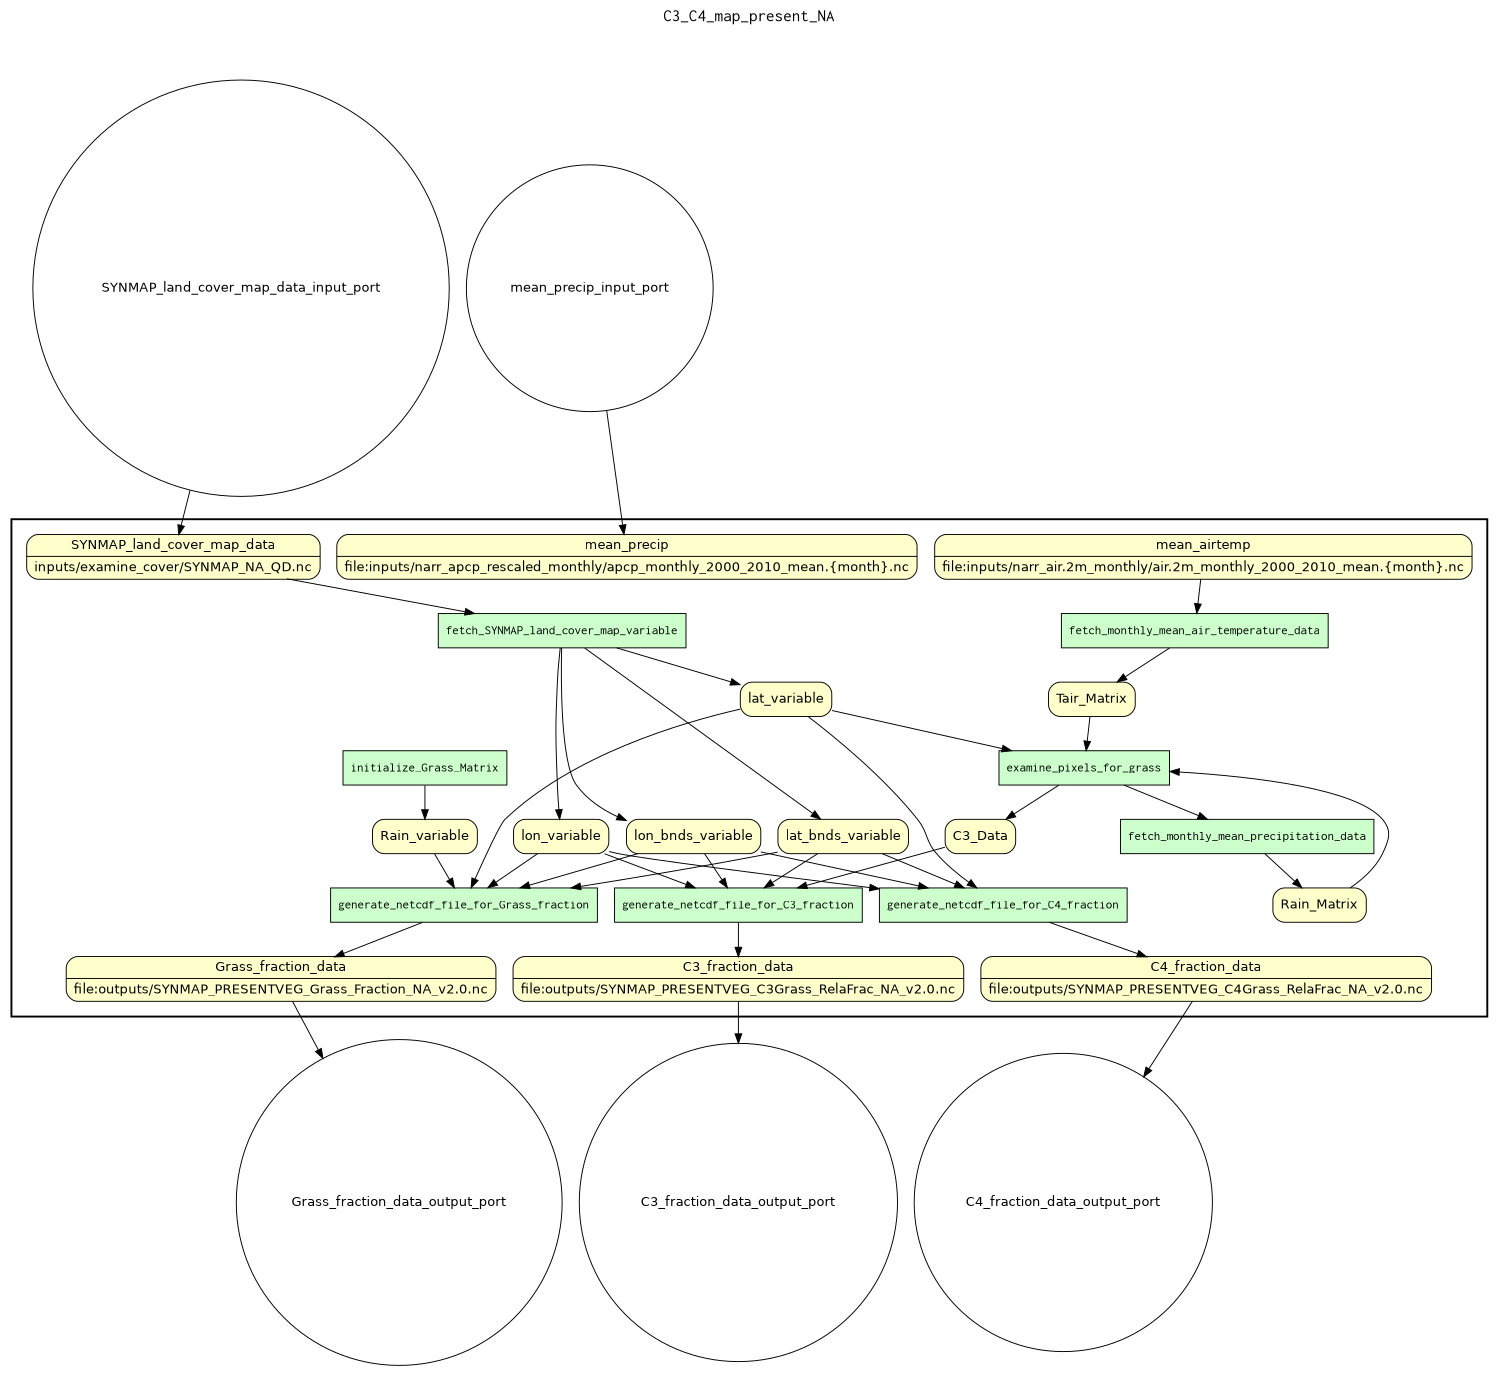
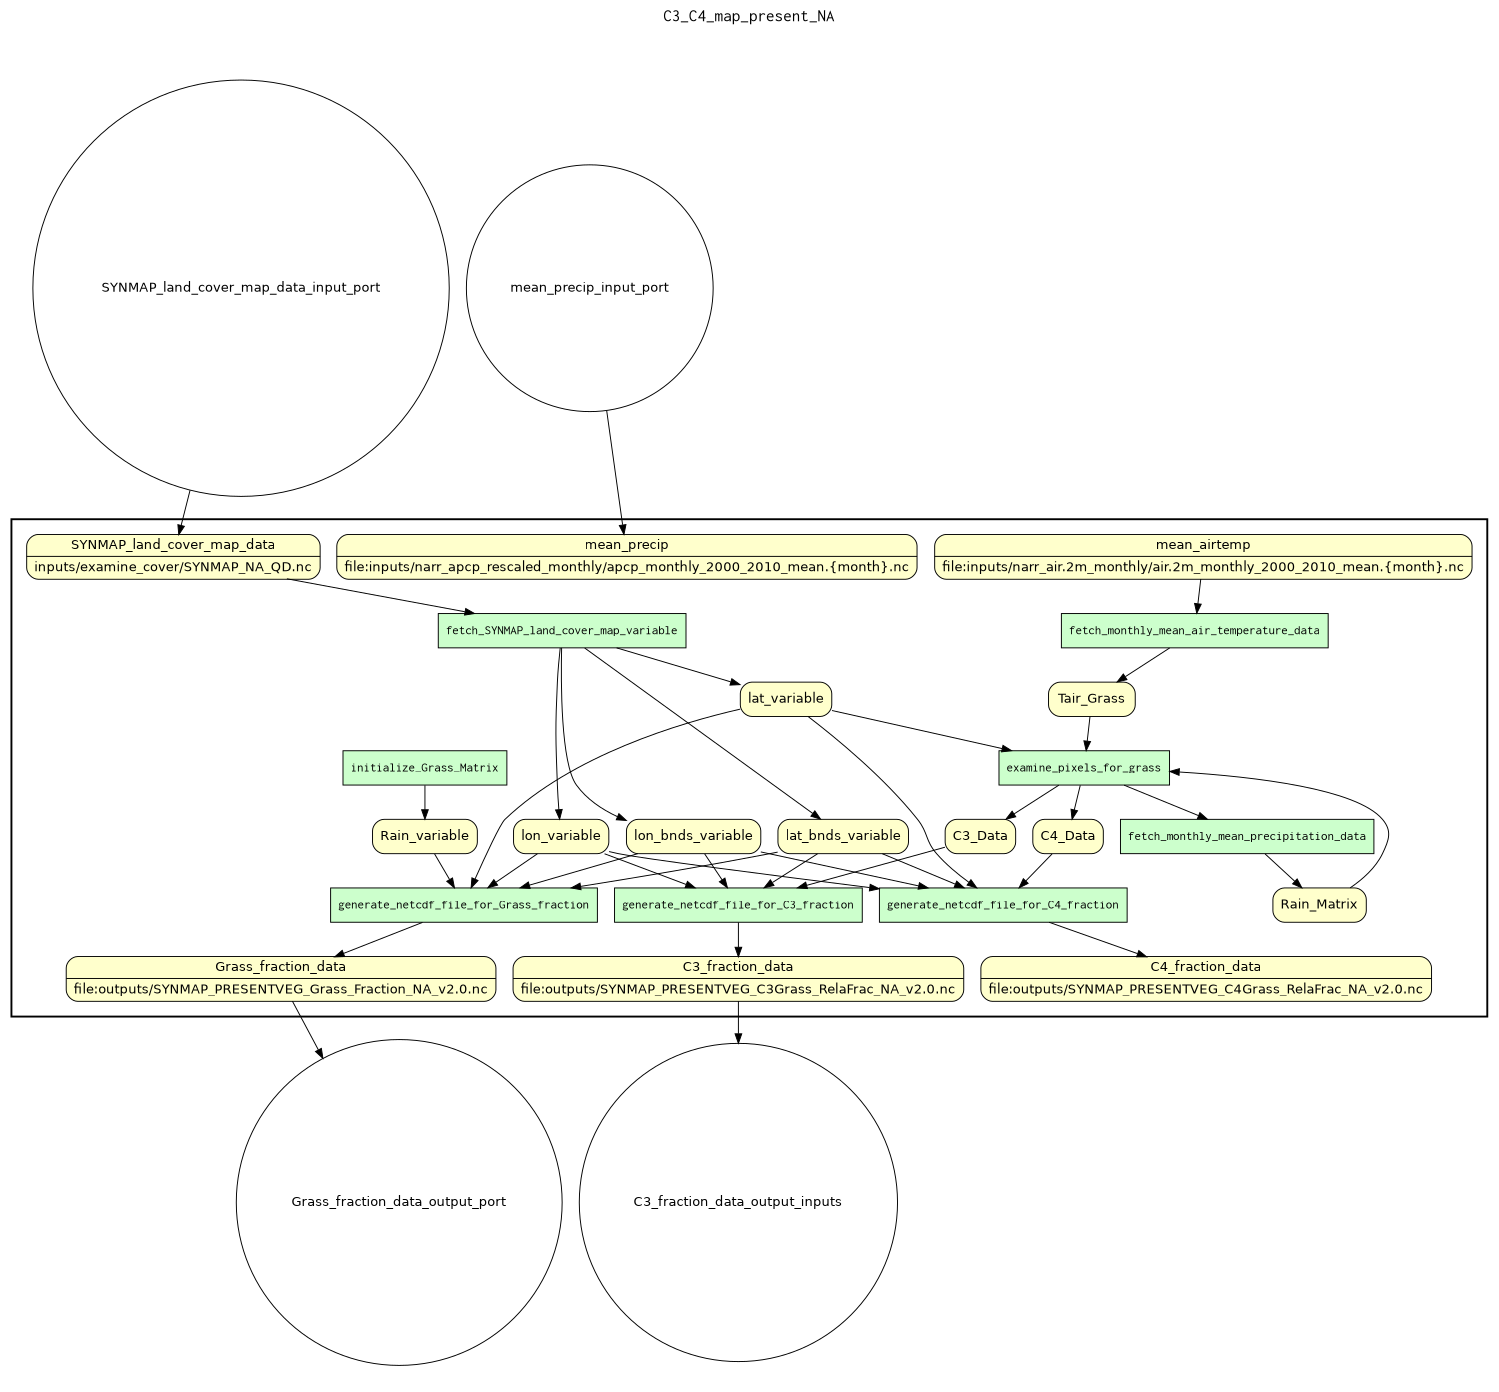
(1092, 699) -> (1092, 699)
none -> (1068, 837)
(738, 1202) -> (738, 1202)
(1063, 1202) -> none
